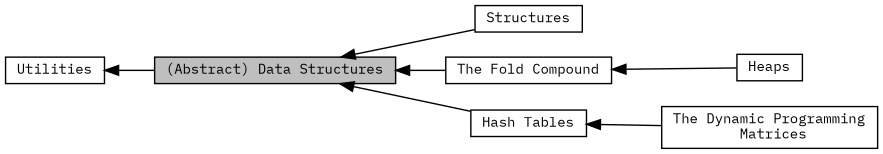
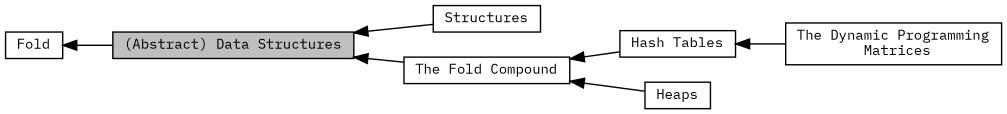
(55, 70) -> (34, 45)
(412, 99) -> (602, 54)
